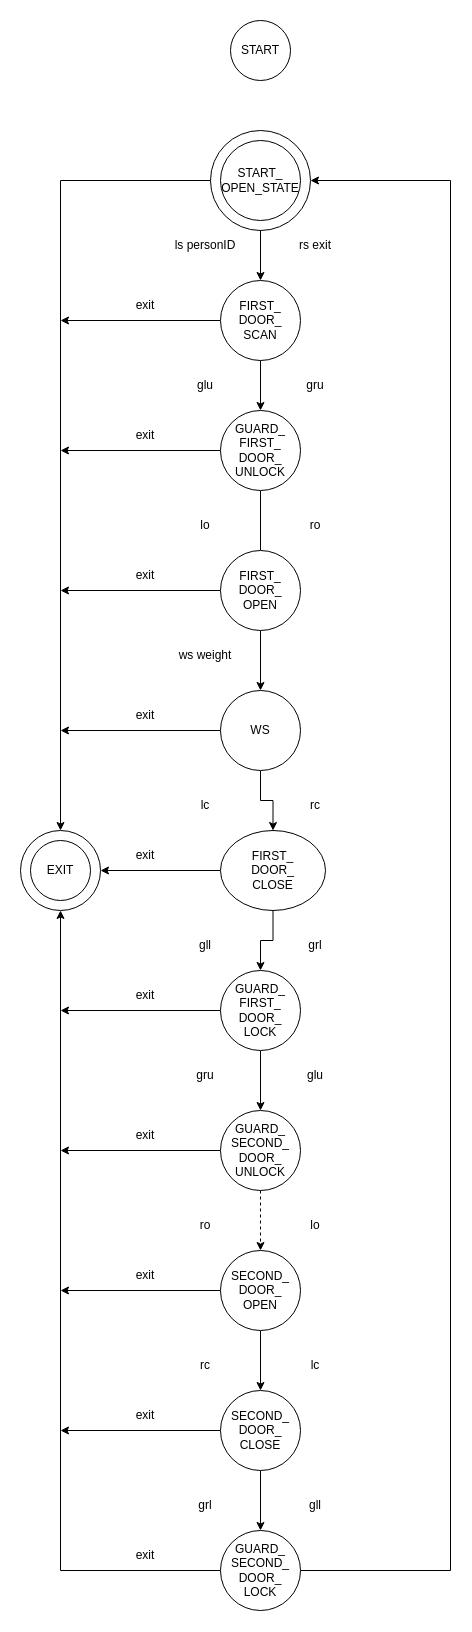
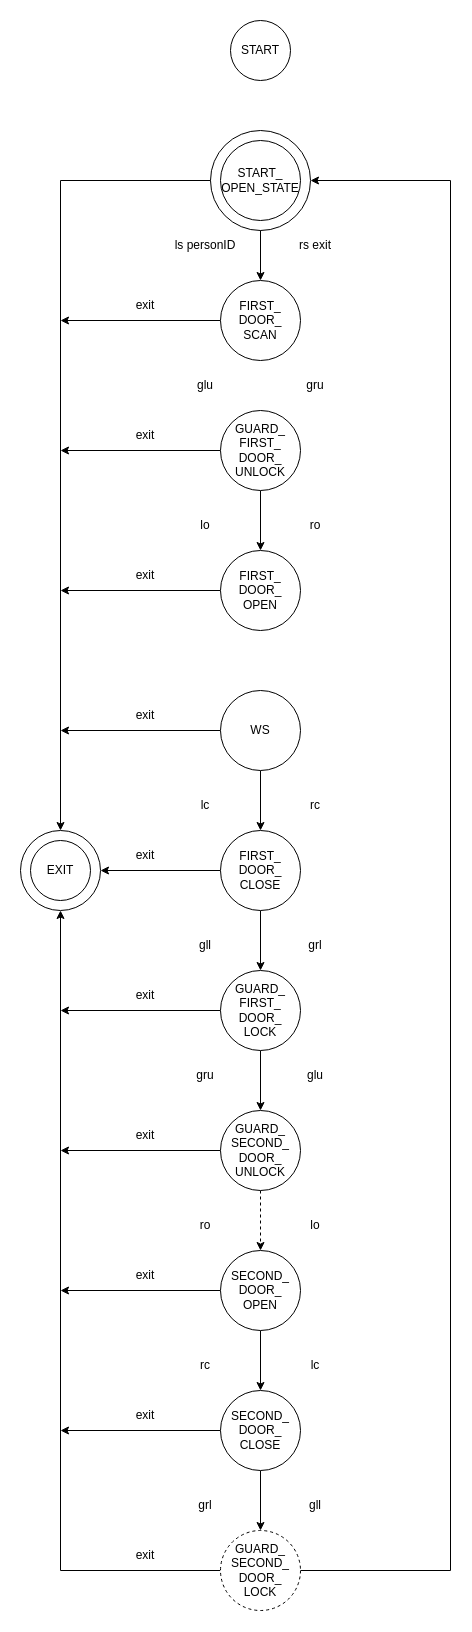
(261, 382) -> none
(261, 545) -> (261, 542)
(206, 656) -> none
(261, 657) -> none
(273, 871) -> (261, 871)
(261, 1571) -> (261, 1571)
